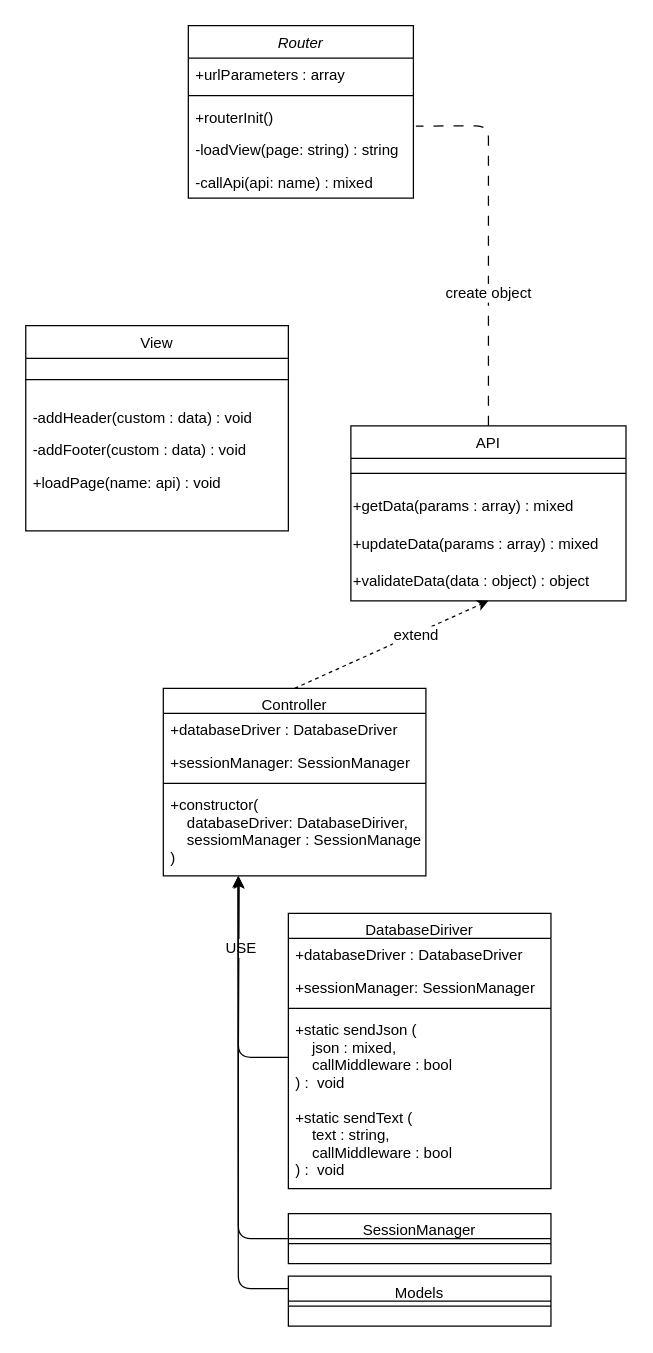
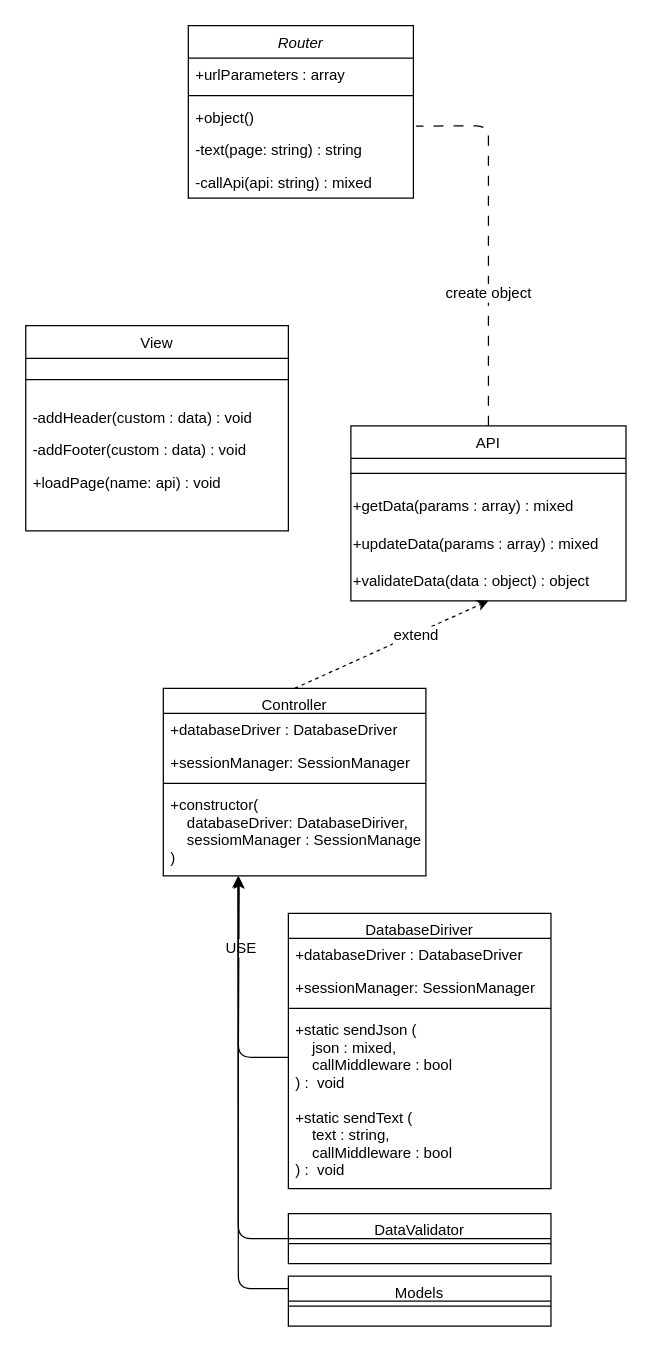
(248, 118) -> (233, 118)
(312, 150) -> (299, 150)
(289, 183) -> (295, 183)
(419, 1230) -> (419, 1230)
